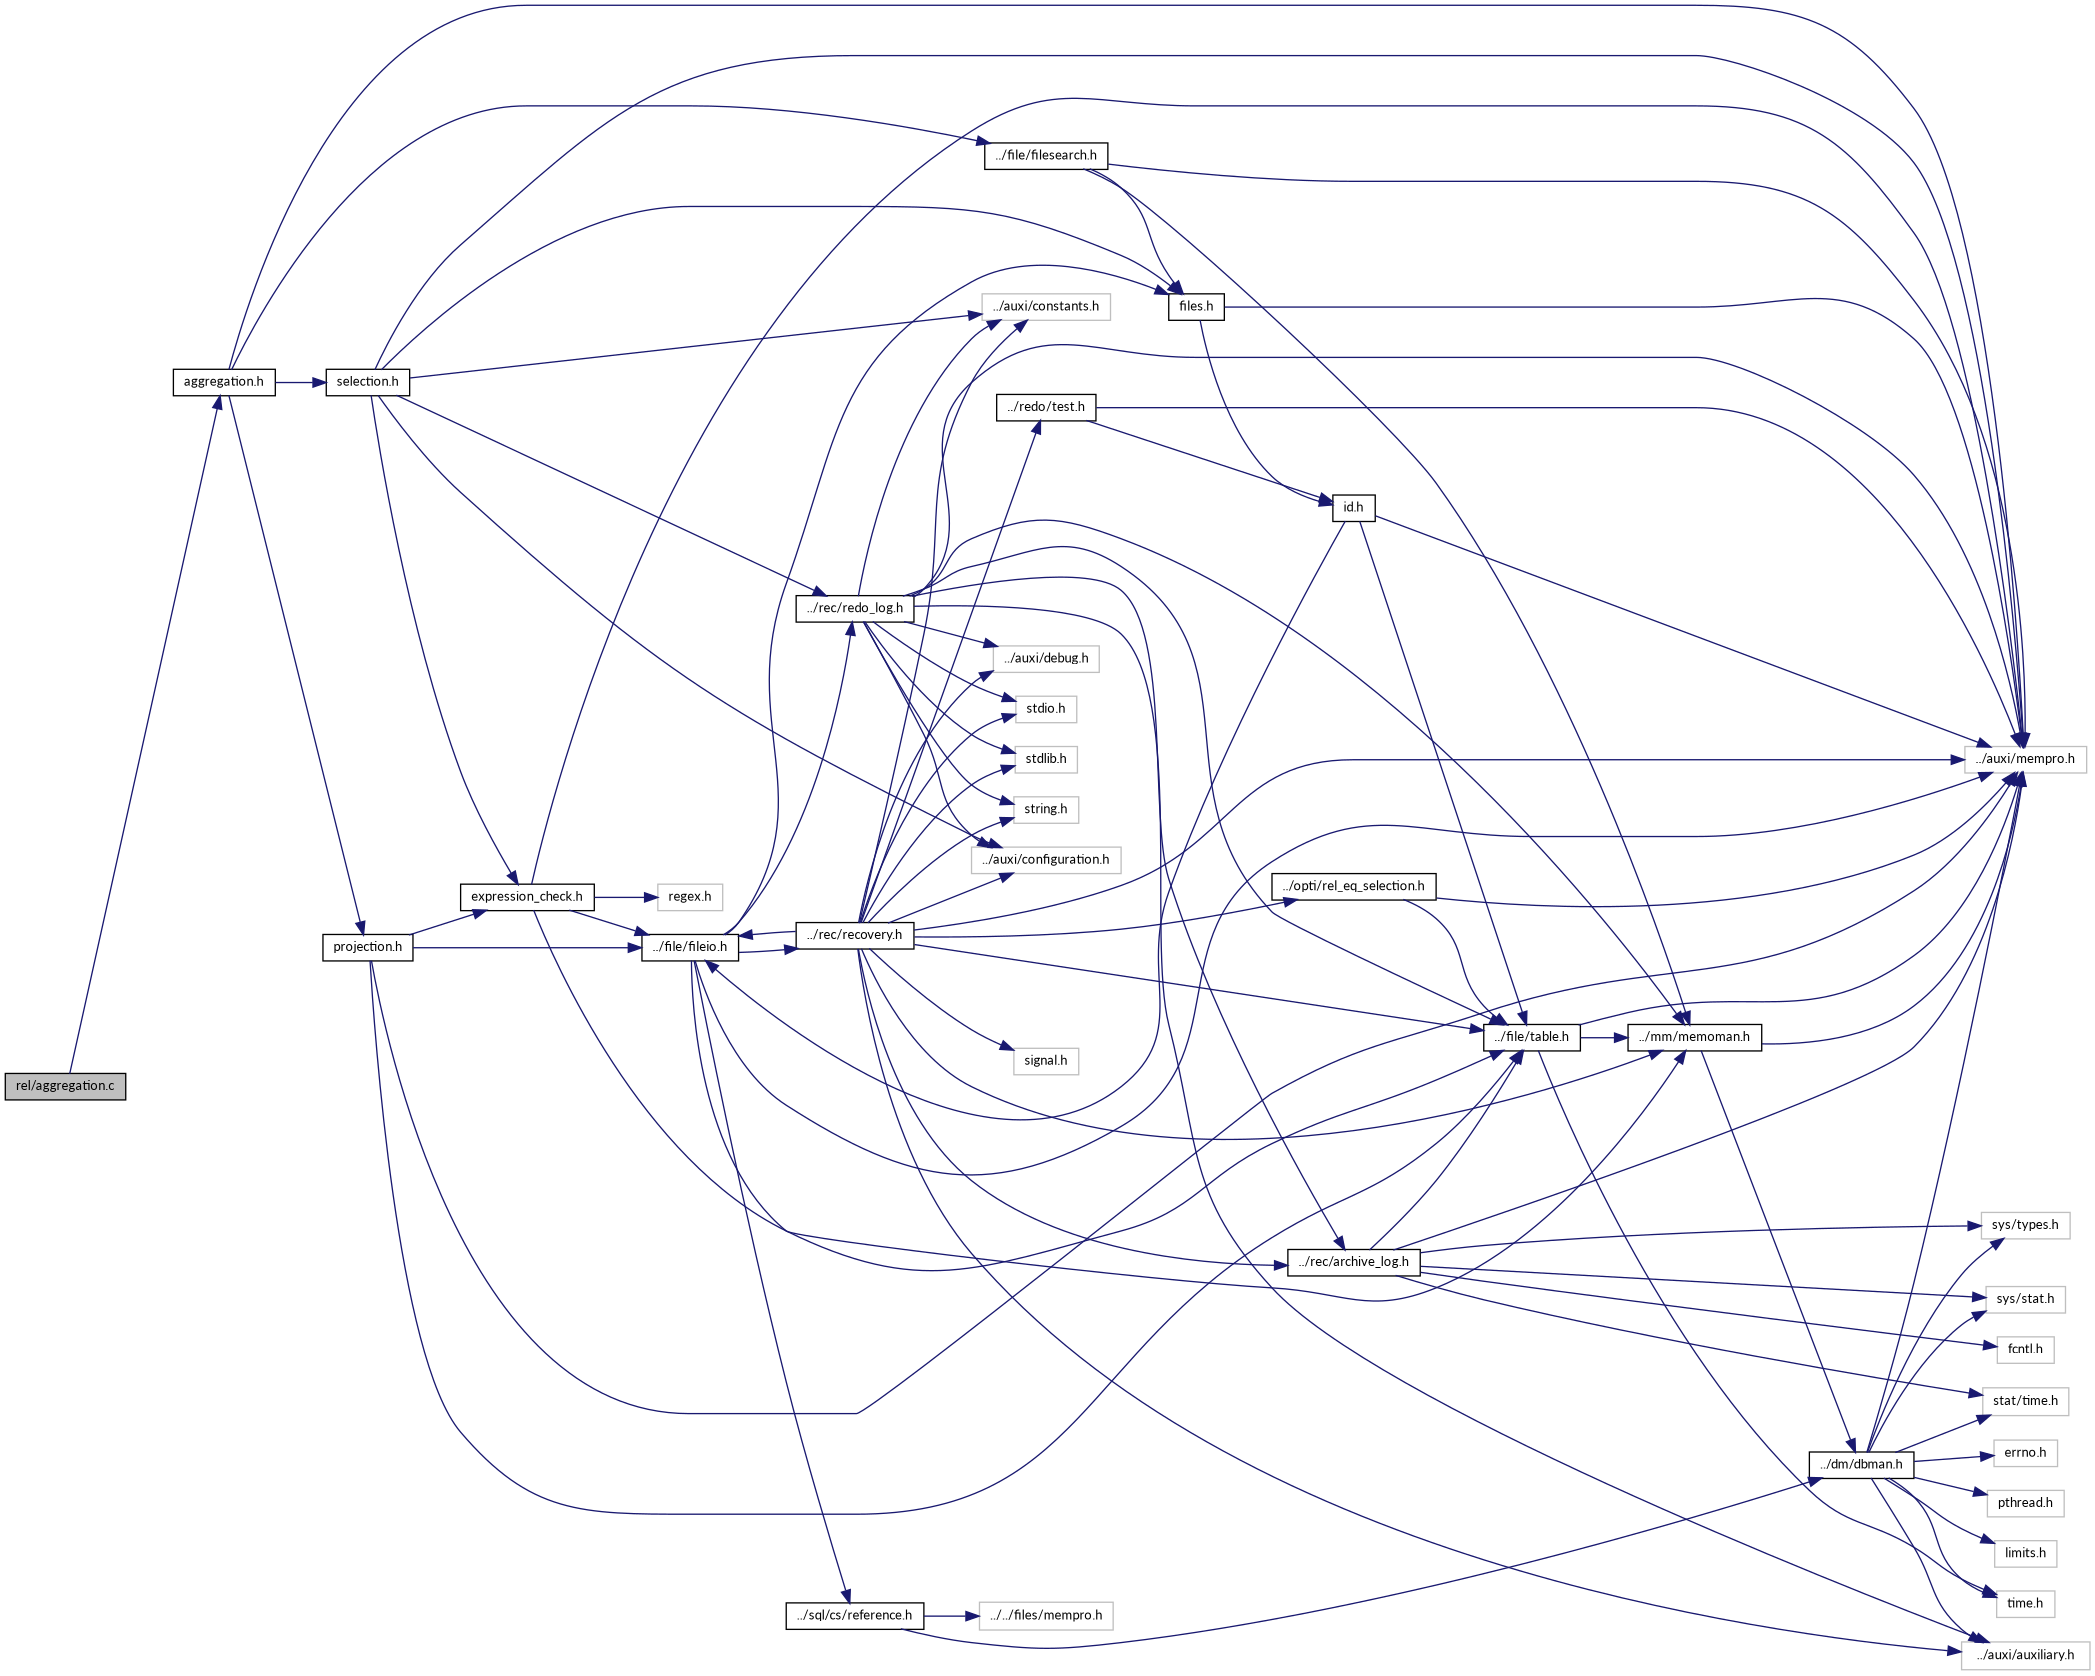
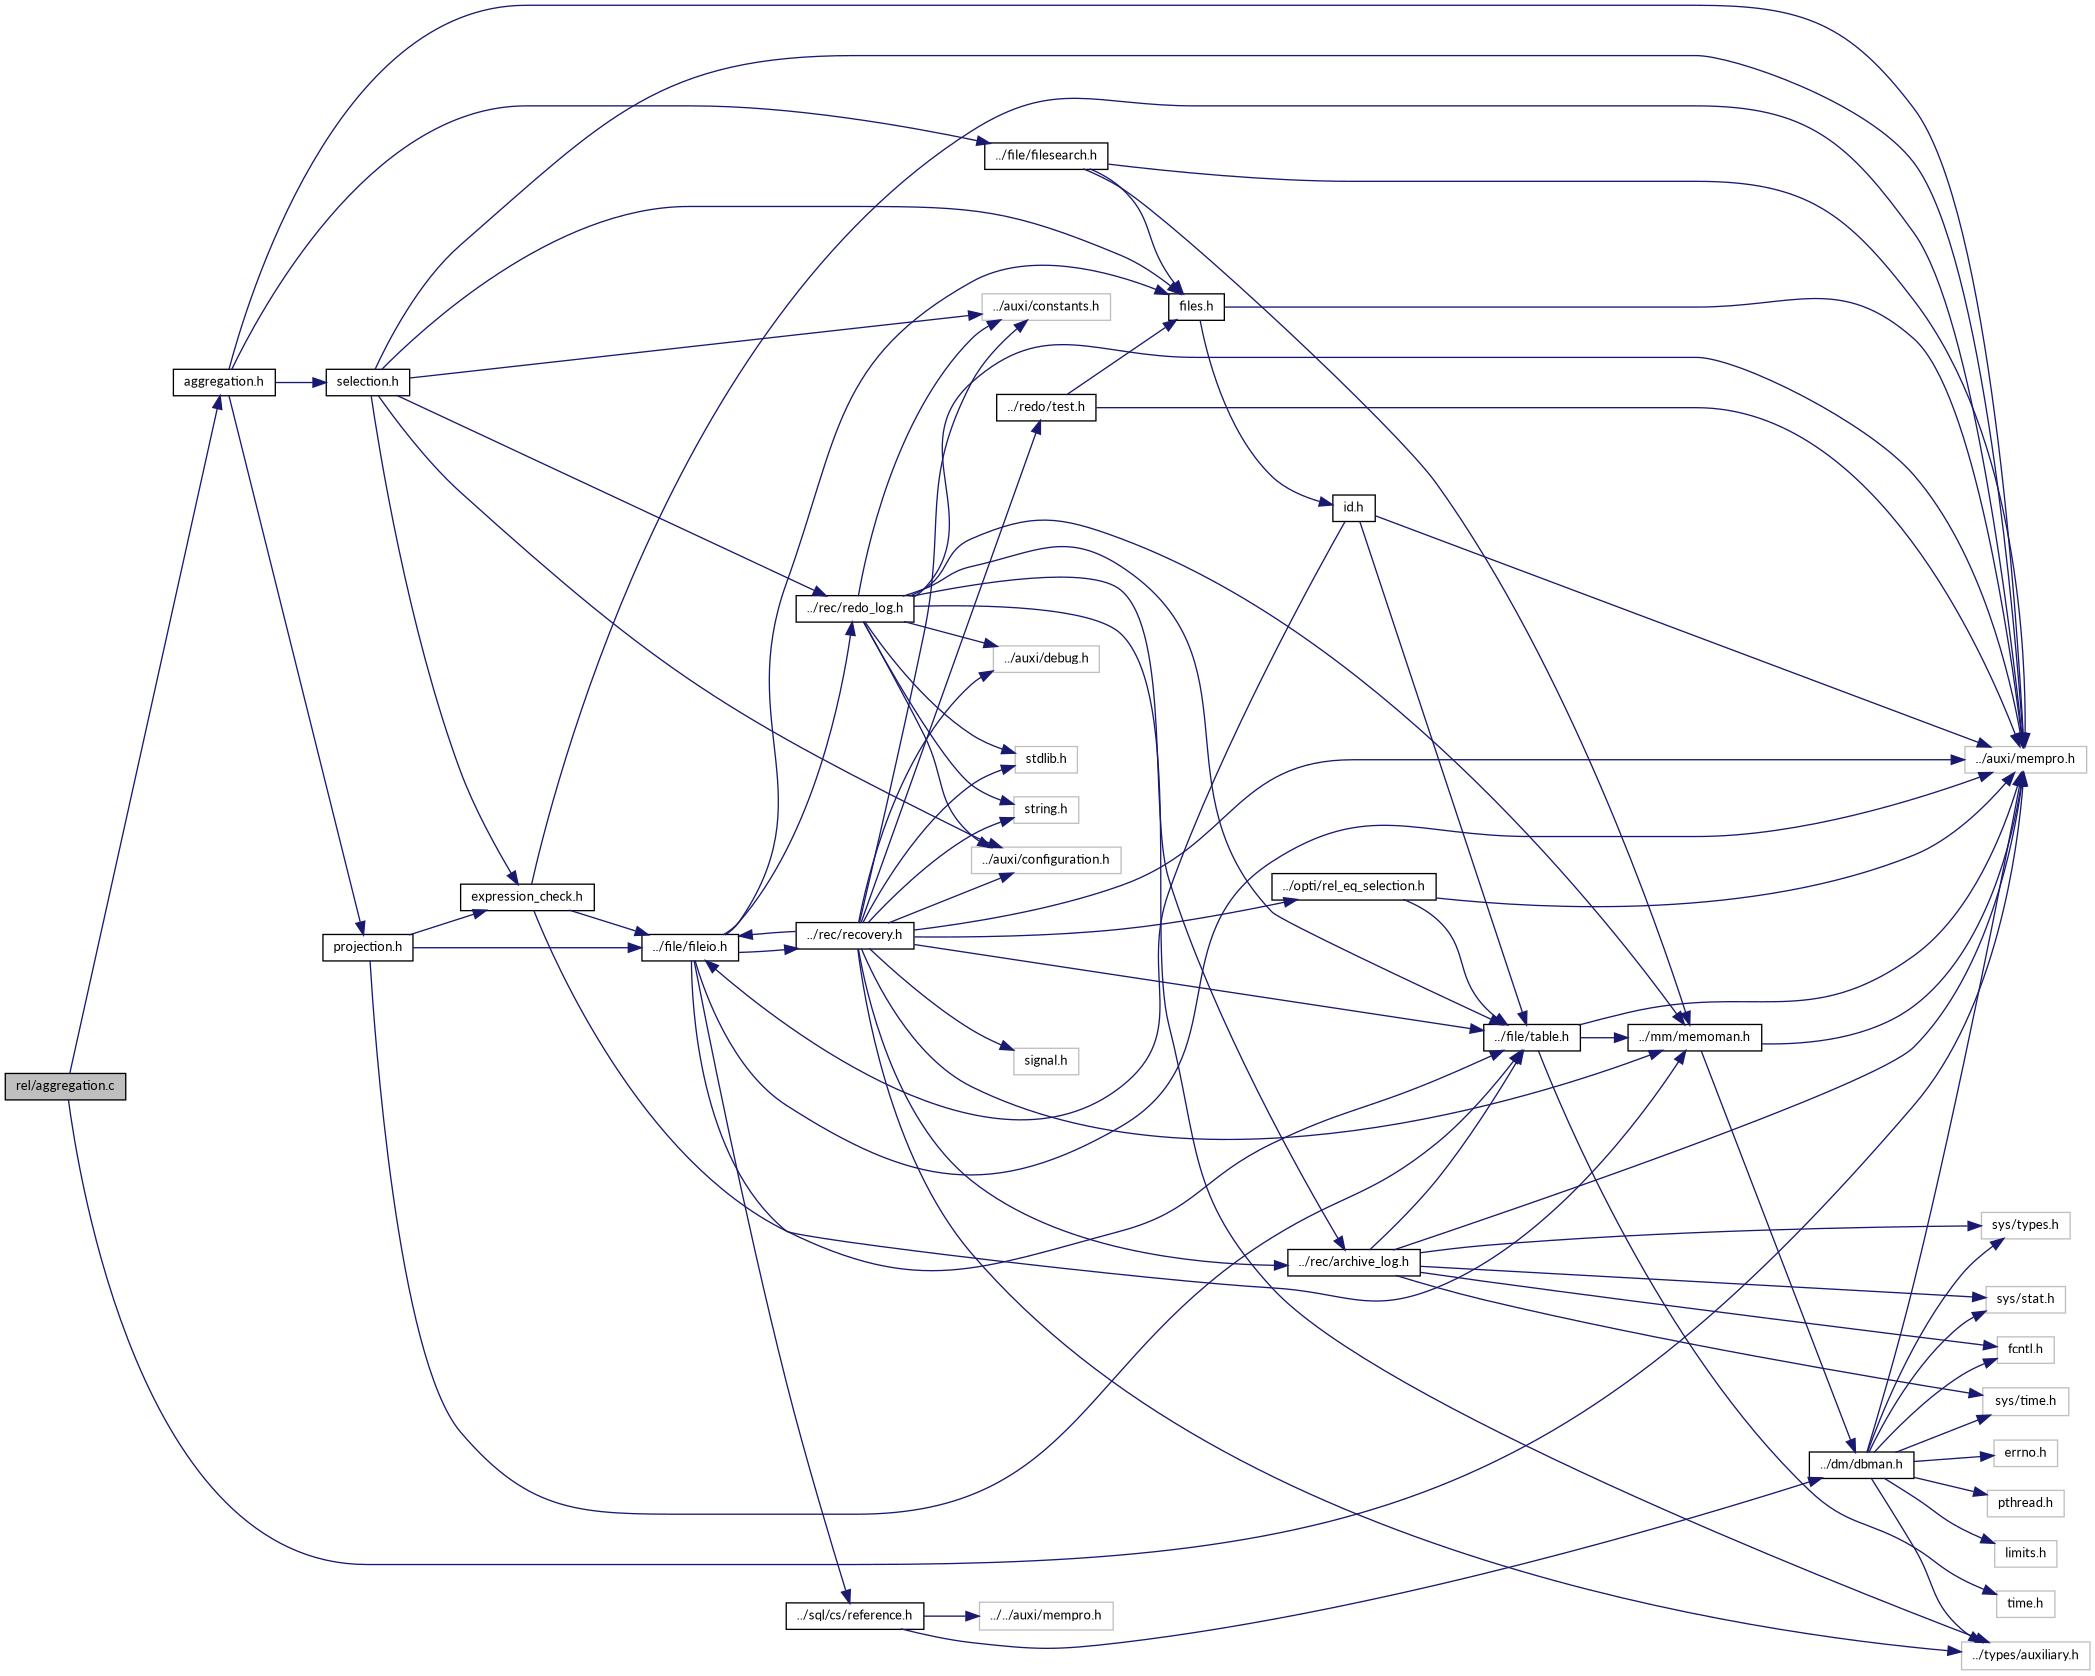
(1203, 459) -> (1116, 361)
(1046, 709) -> none
(690, 897) -> none
(1131, 1204) -> (1087, 1556)
(2026, 1402) -> (2026, 1402)
(1936, 1536) -> (1925, 1403)
(1046, 1616) -> (1046, 1616)
(2026, 1656) -> (2026, 1656)
